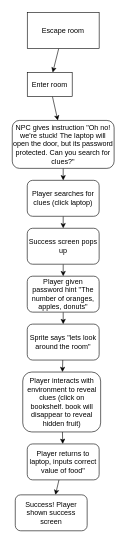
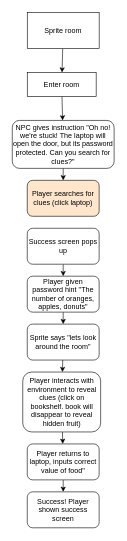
(63, 30) -> (63, 30)
(50, 84) -> (62, 84)
(63, 198) -> (63, 198)
(63, 222) -> none
(51, 513) -> (63, 510)
